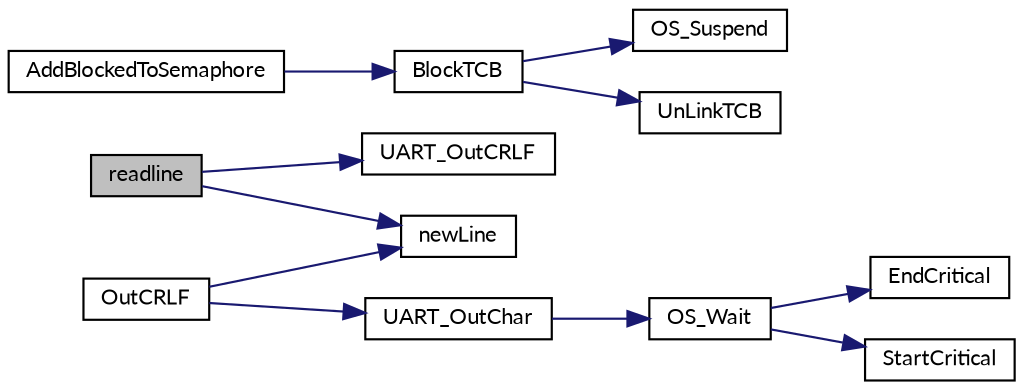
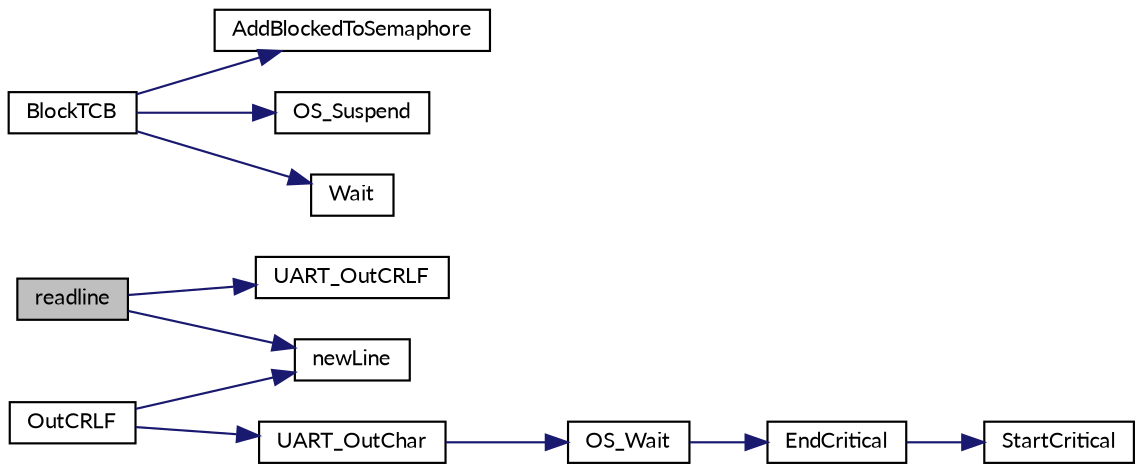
(328, 72) -> (198, 76)
(710, 113) -> (352, 195)
(807, 336) -> (934, 442)
